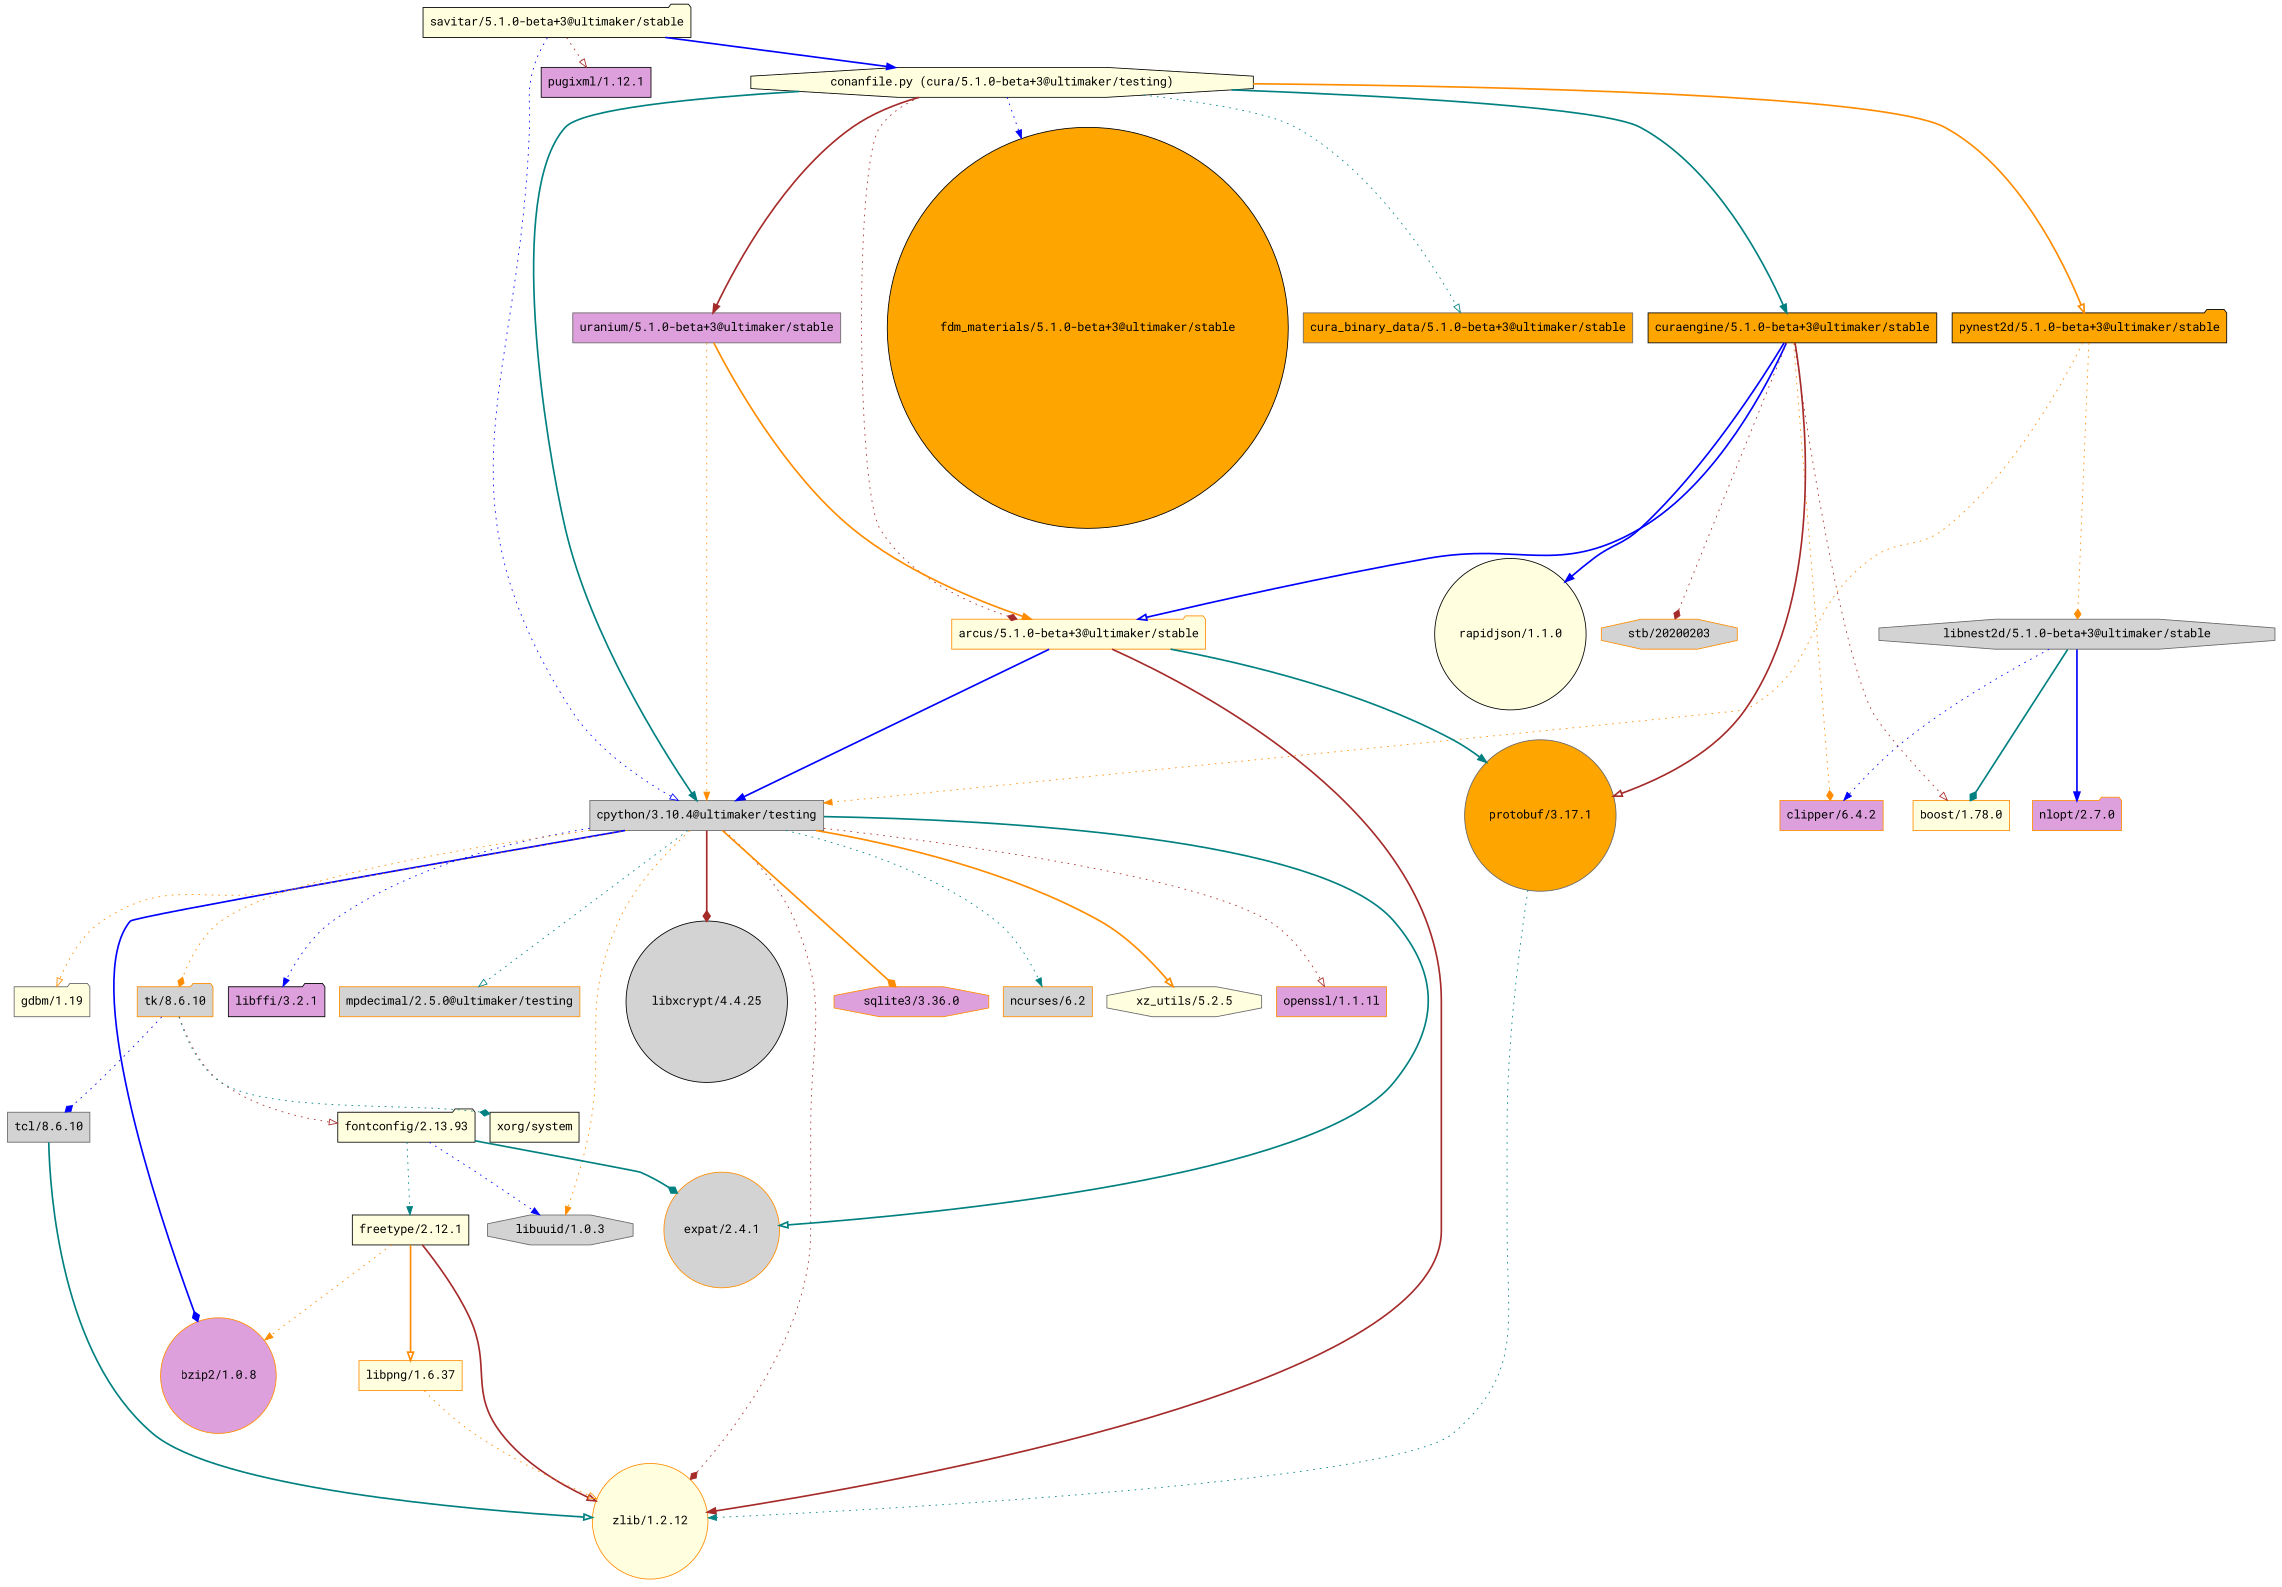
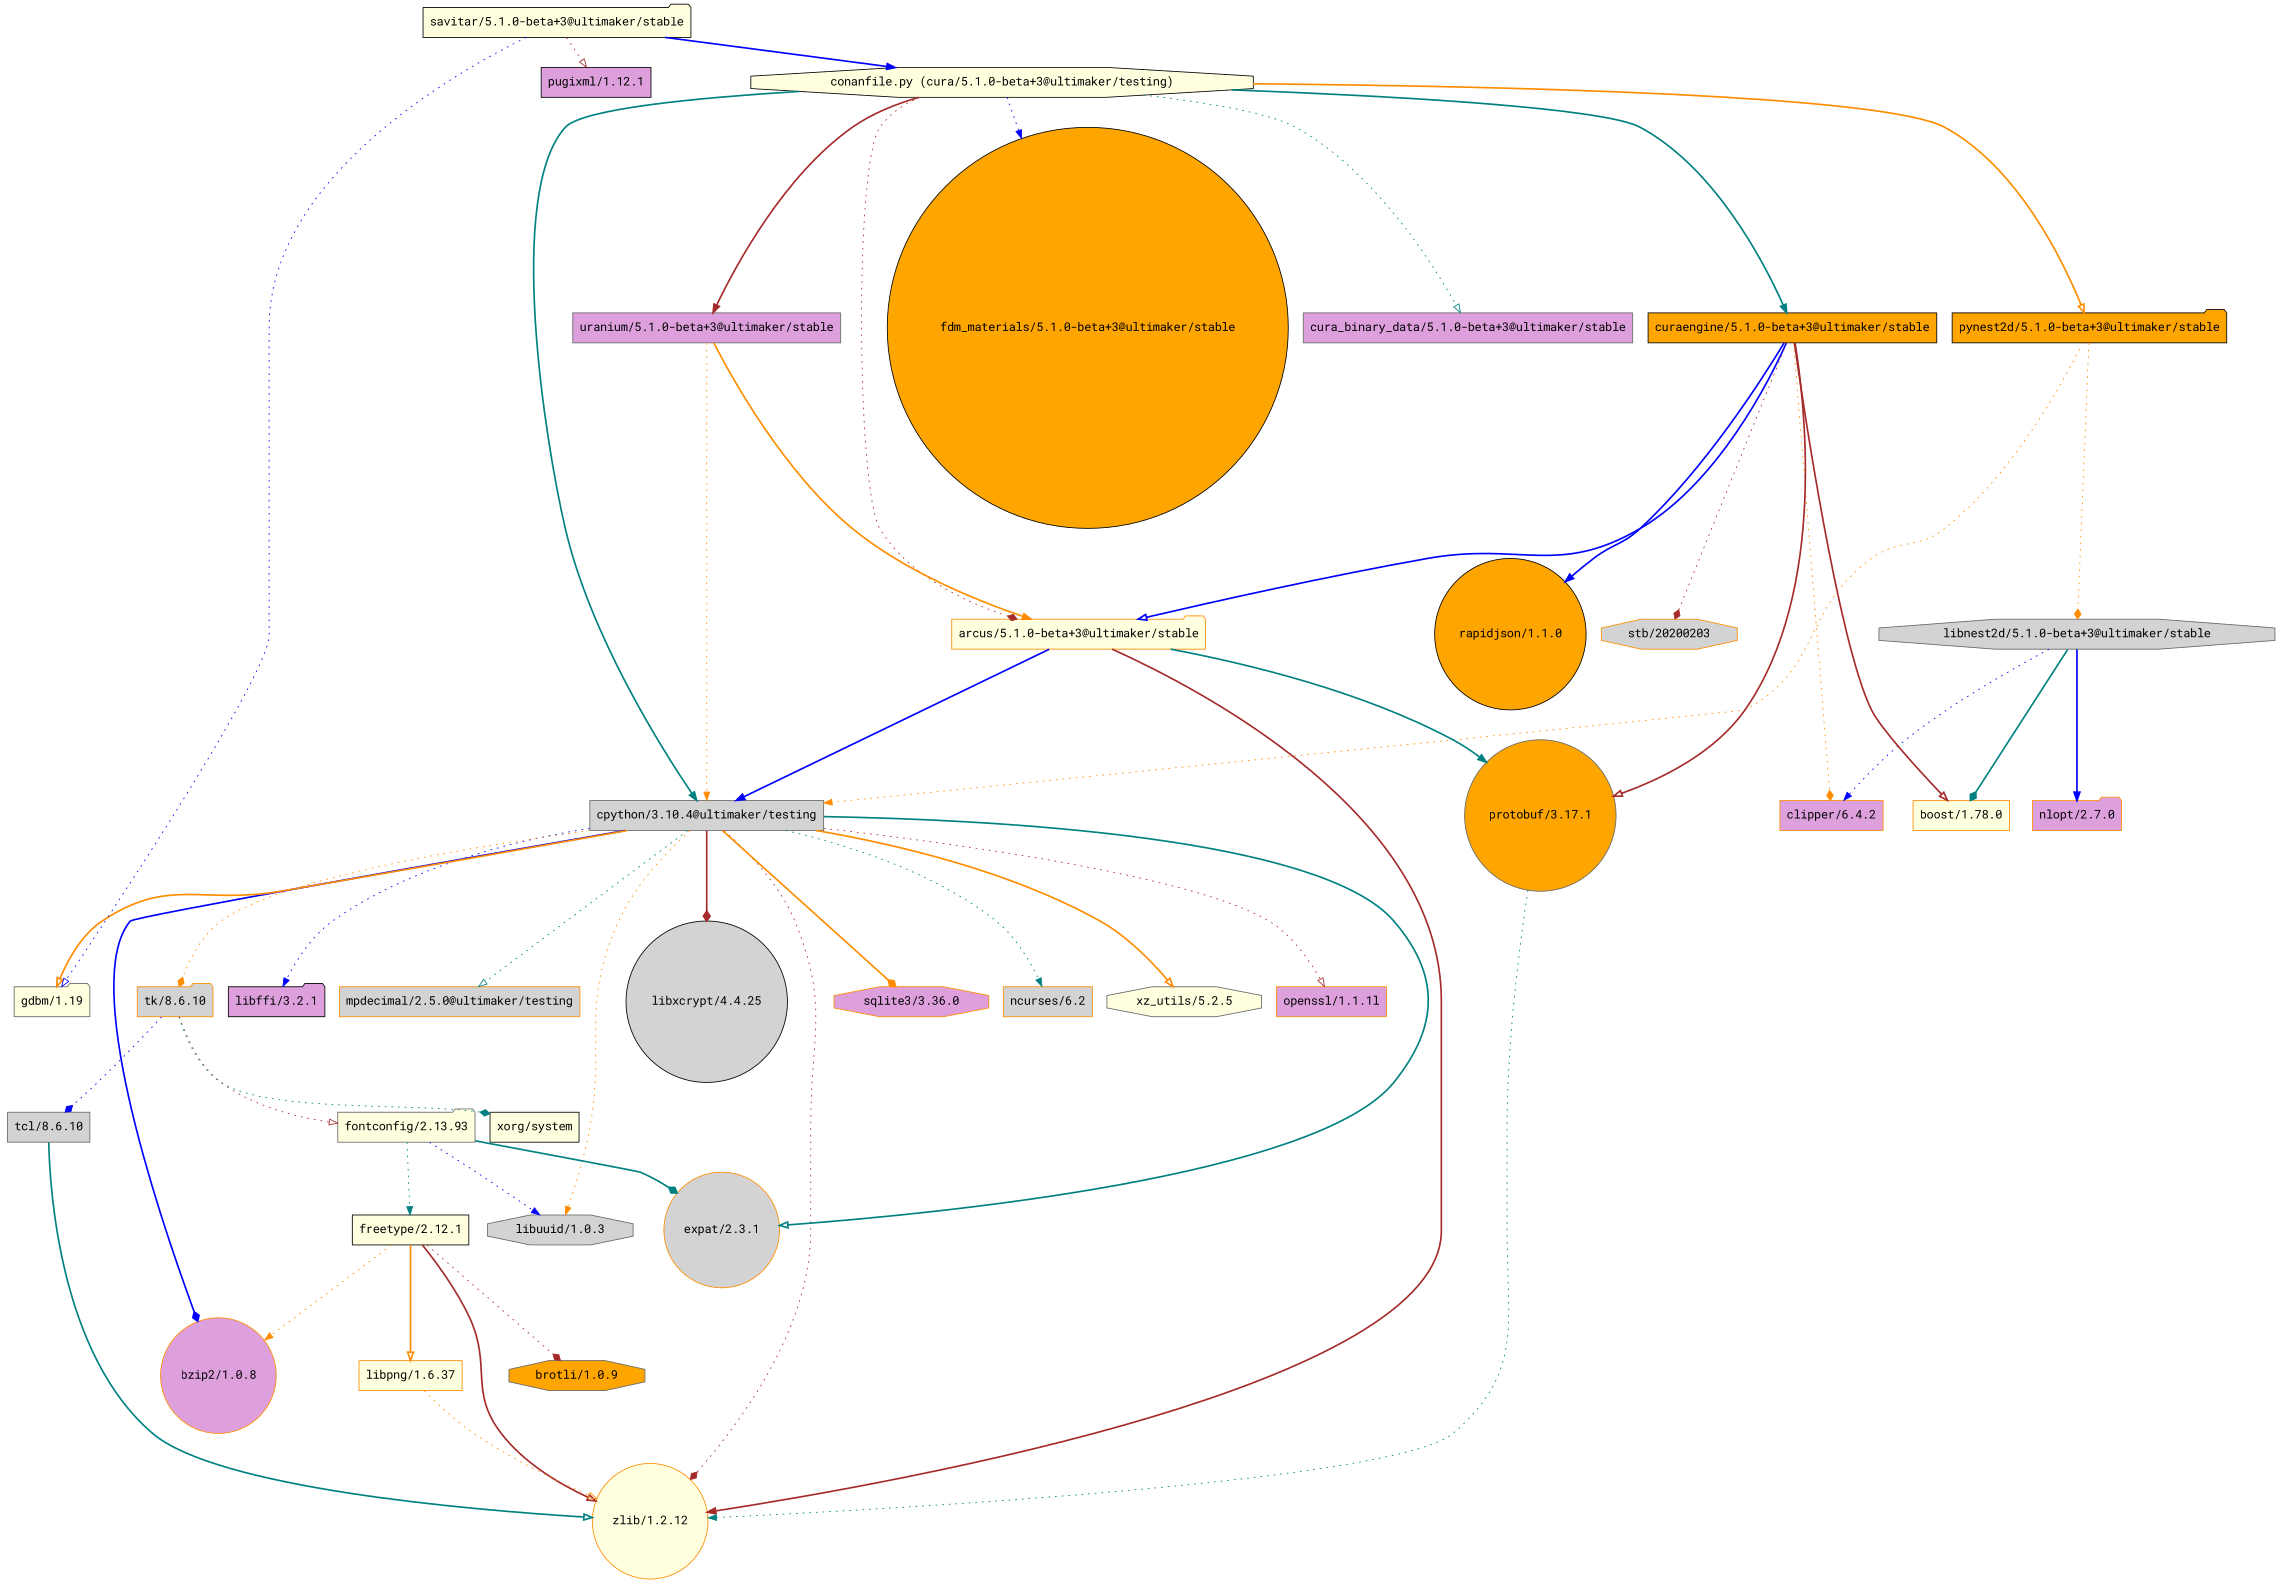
(1468, 328) -> (1468, 328)
(494, 445) -> (269, 479)
(1835, 582) -> (1835, 582)
(1510, 634) -> (1510, 634)
(222, 895) -> (222, 895)
(406, 1127) -> (406, 1127)
(722, 1230) -> (722, 1230)
none -> (577, 1376)
